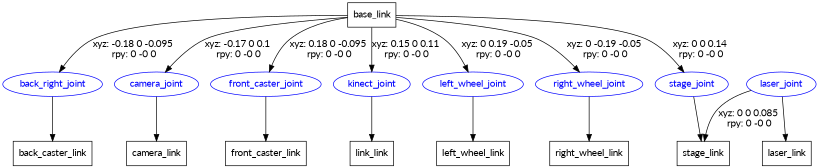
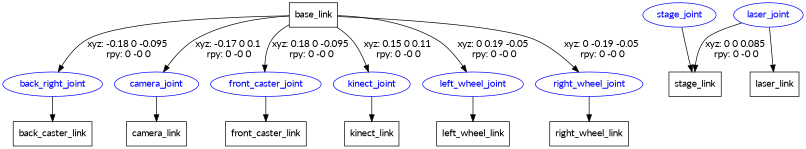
(544, 21) -> none
(372, 153) -> (372, 134)
